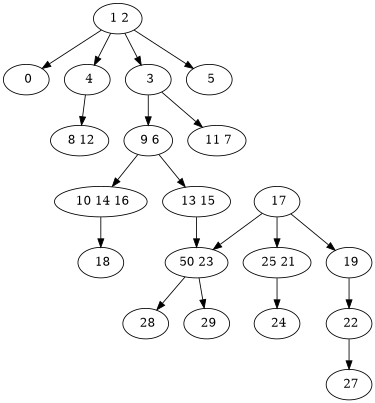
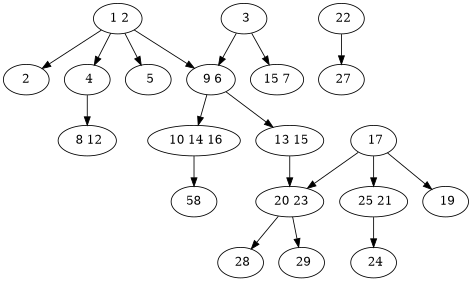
(131, 45) -> (161, 47)
(26, 80) -> (26, 80)
(217, 141) -> (277, 80)
(101, 263) -> (194, 202)
(197, 263) -> (290, 202)
(349, 289) -> none
